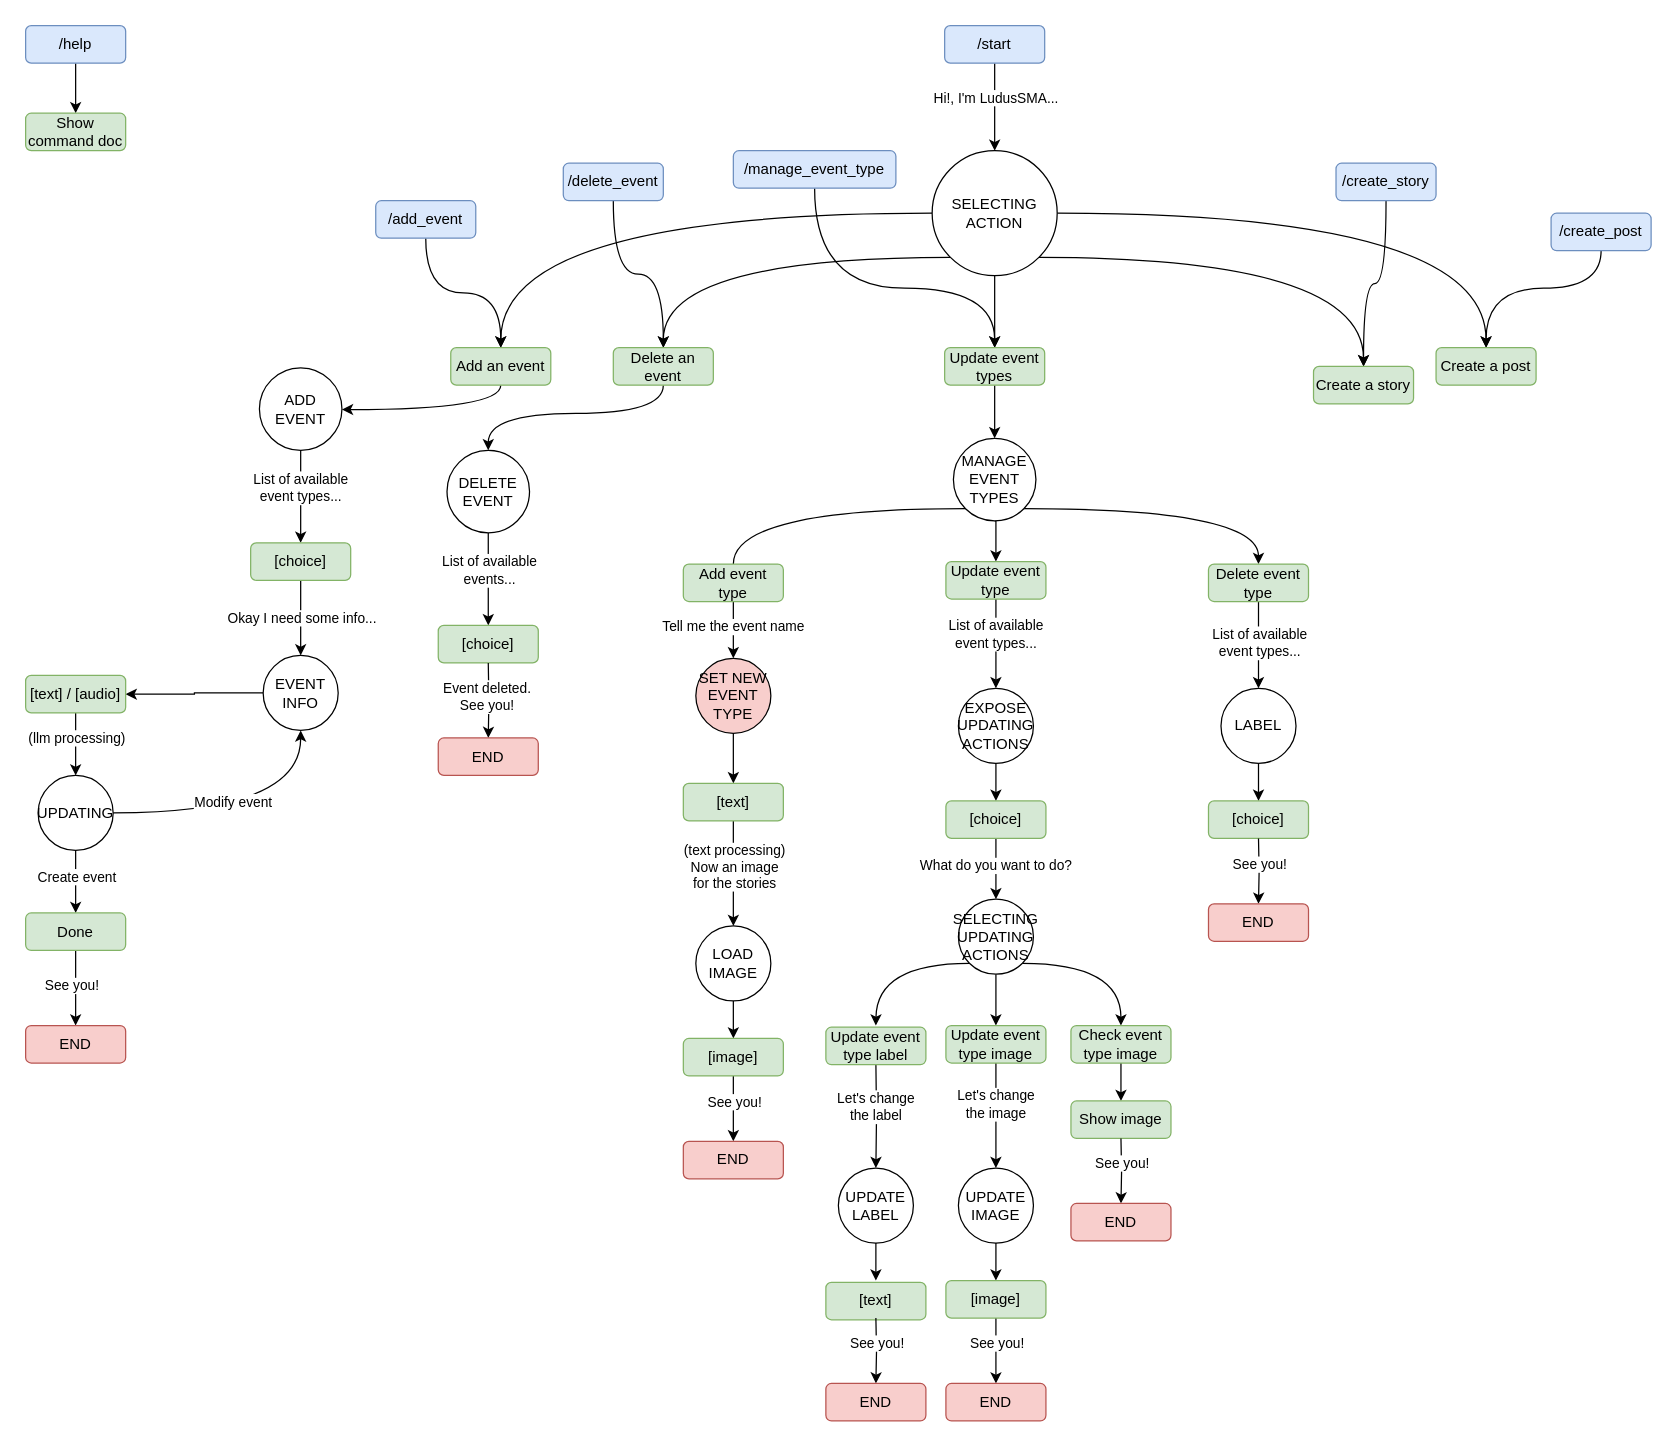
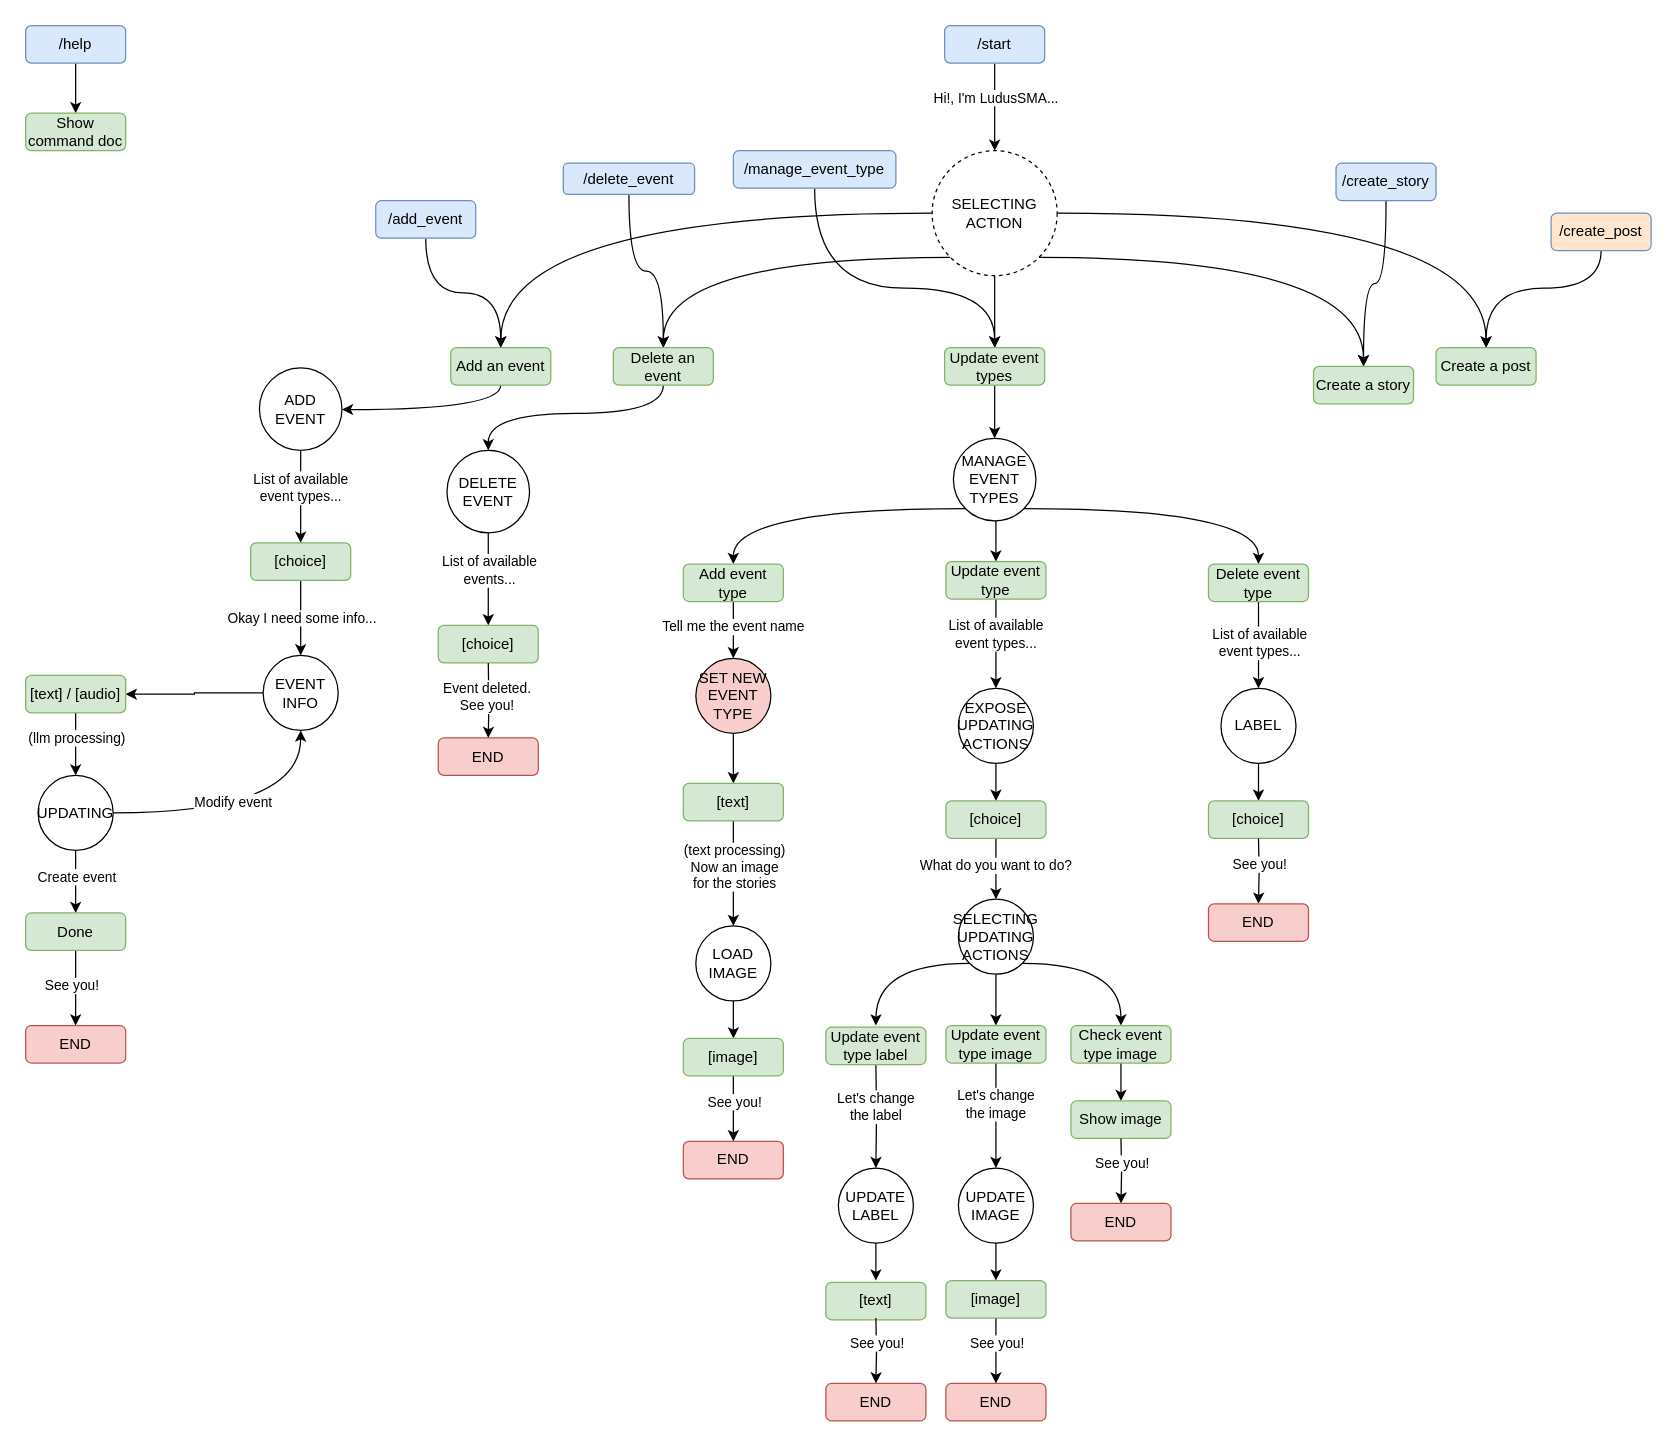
(613, 182) -> (629, 179)
(994, 213) -> (994, 213)
(1601, 232) -> (1601, 232)
(797, 521) -> (798, 519)
